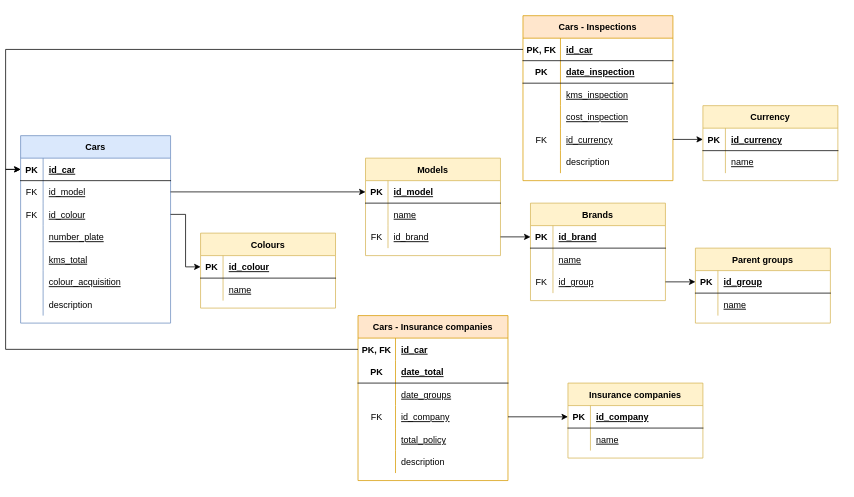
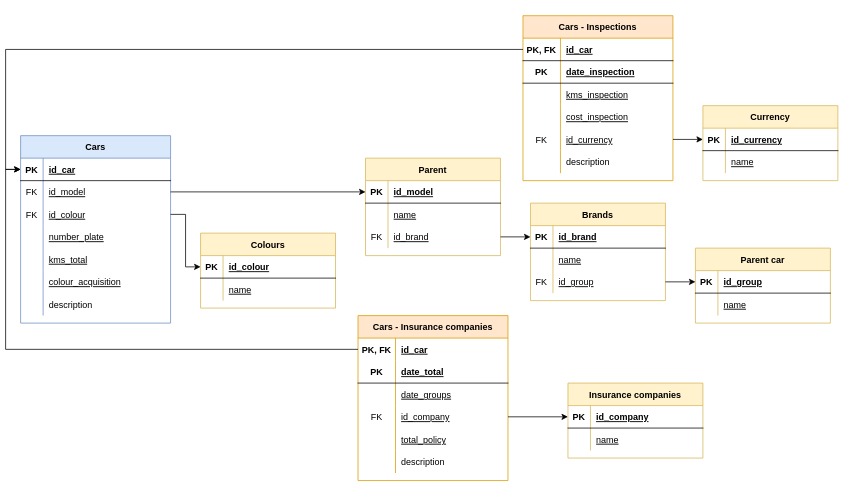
(433, 170) -> (433, 170)
(763, 260) -> (763, 260)
